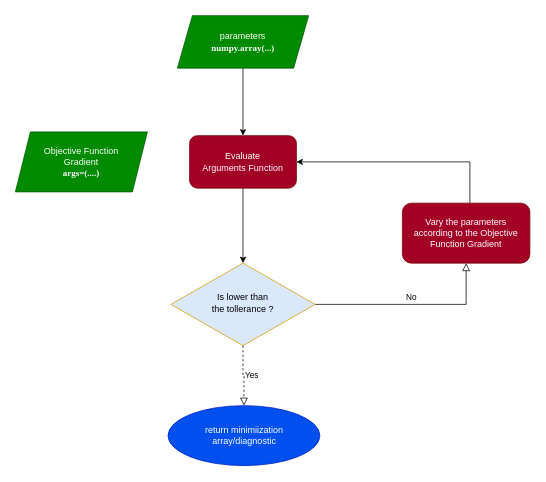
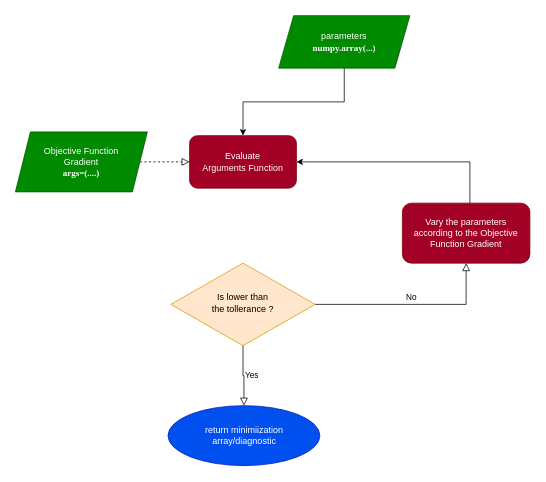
(243, 42) -> (344, 42)
none -> (160, 162)
(243, 256) -> none
(243, 304) -> (243, 304)
(244, 384) -> (244, 384)
